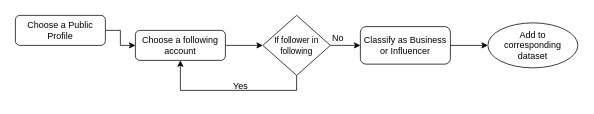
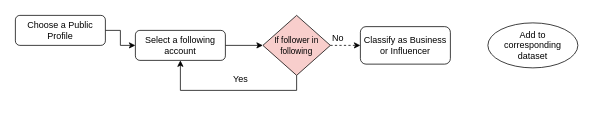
(180, 45) -> (180, 45)
(297, 45) -> (297, 45)
(342, 45) -> (342, 45)
(467, 45) -> none
(240, 87) -> (240, 79)
